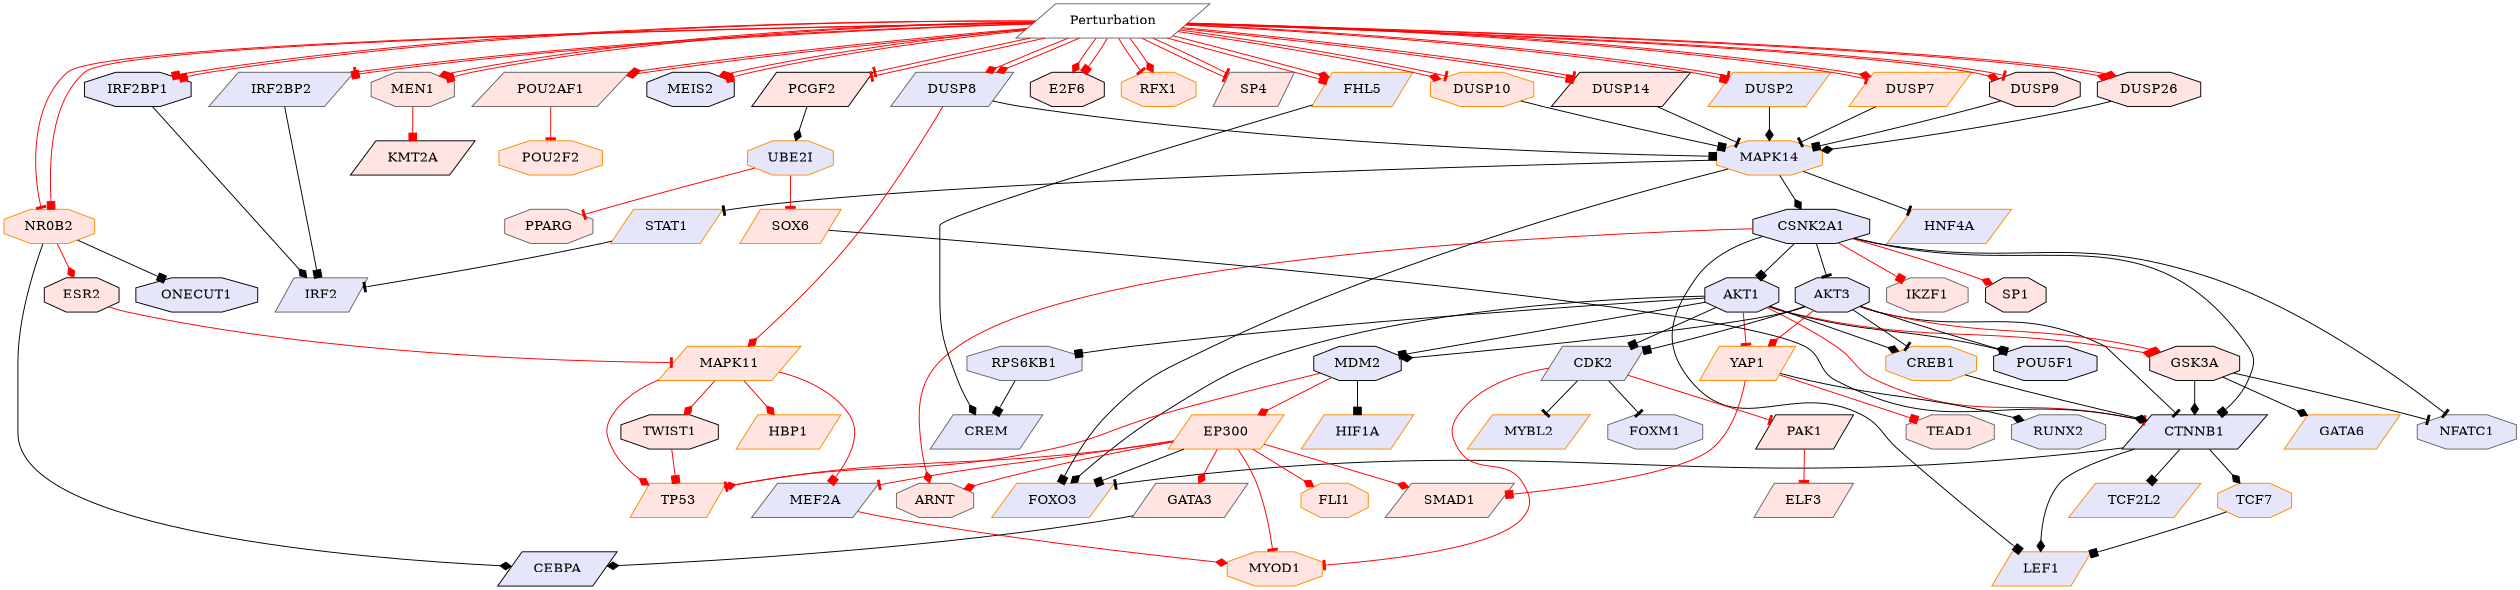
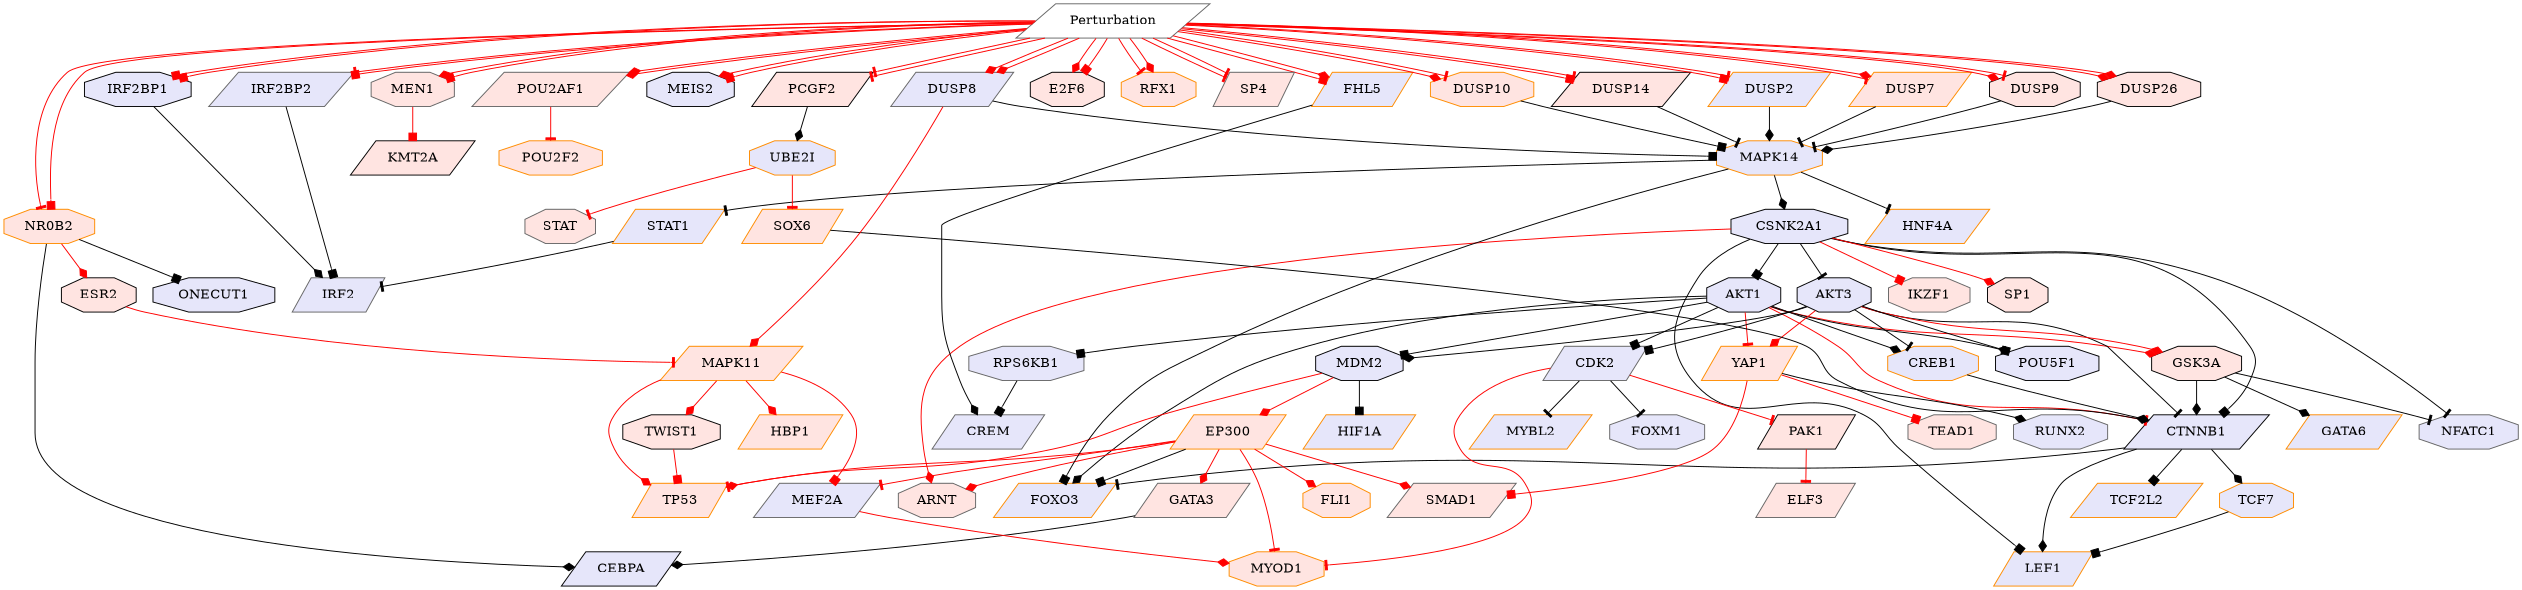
(1912, 124) -> (1909, 125)
(549, 226) -> (560, 226)
